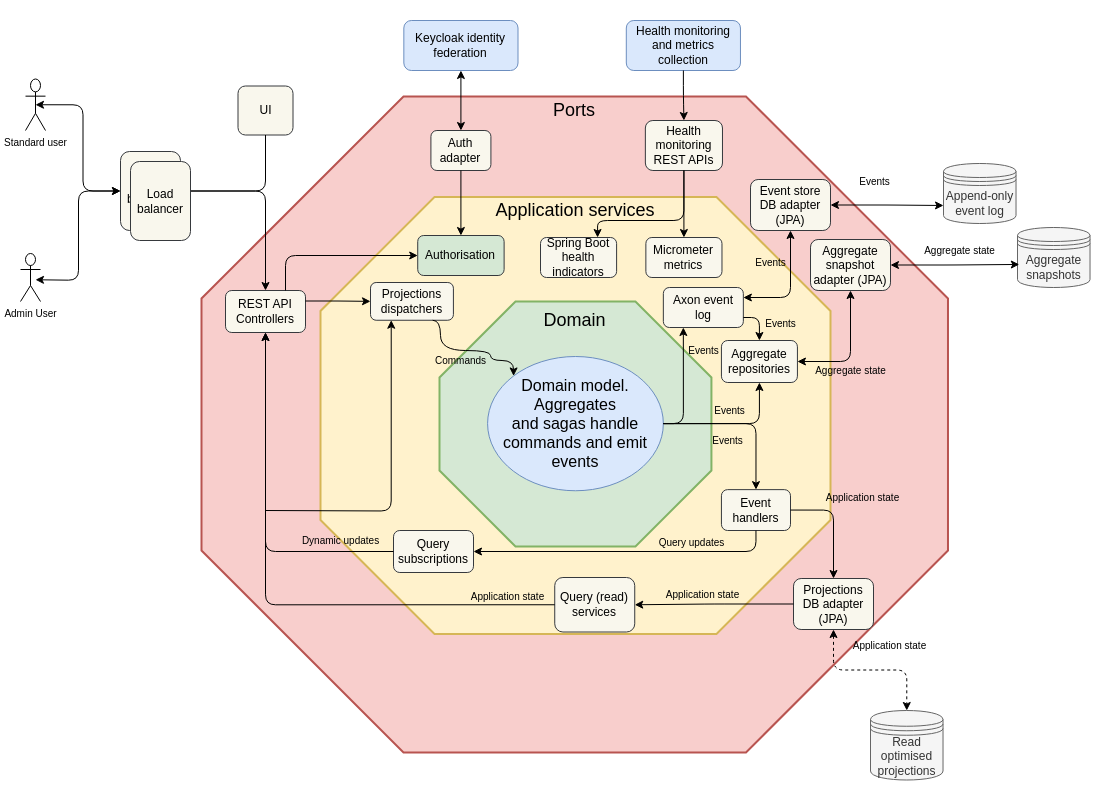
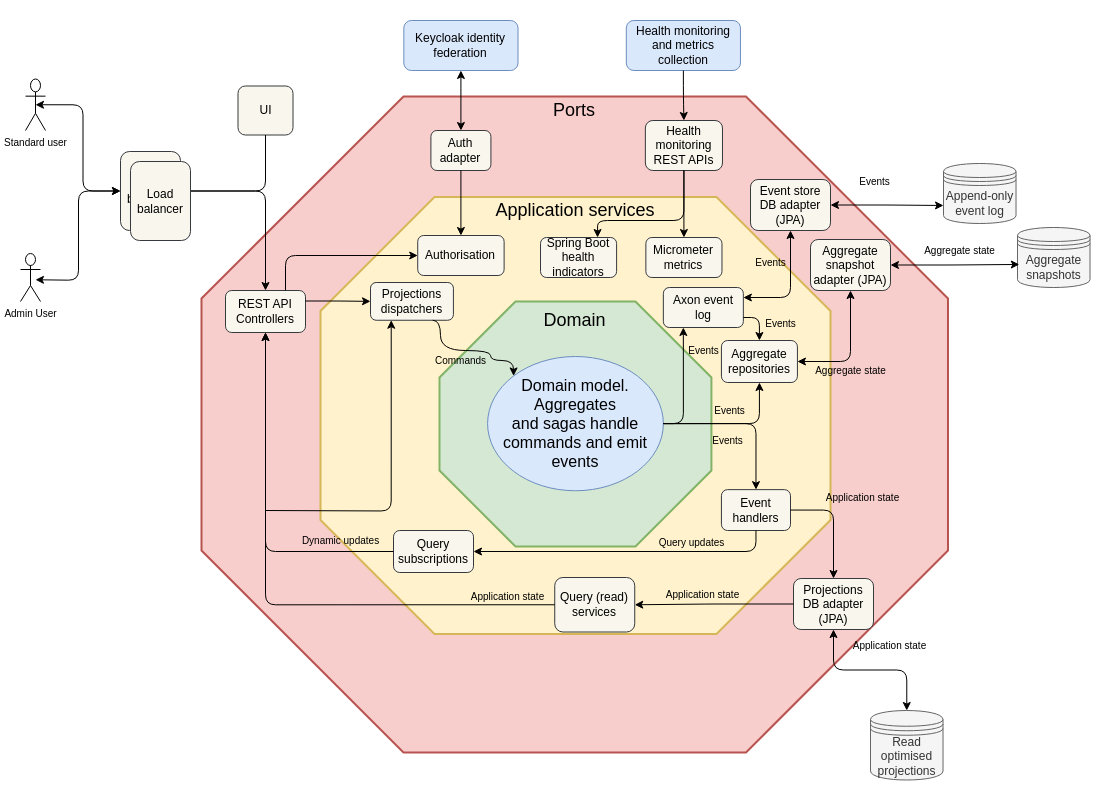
(461, 256) -> (461, 256)
(870, 670) -> (870, 670)
